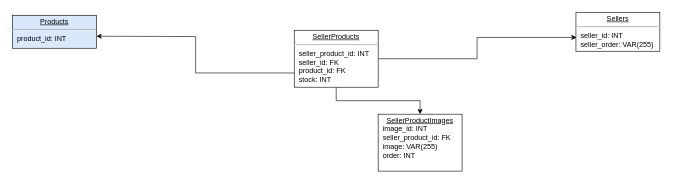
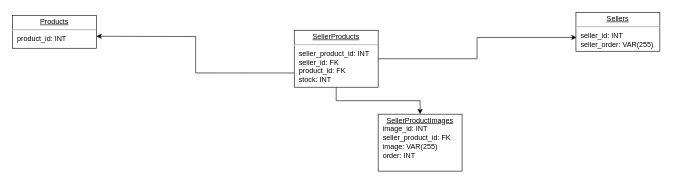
(54, 32) -> (54, 32)
